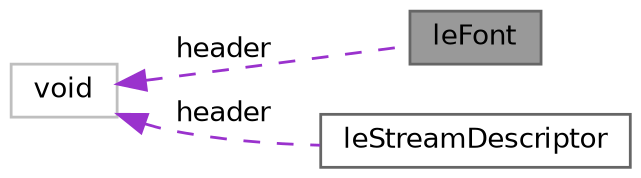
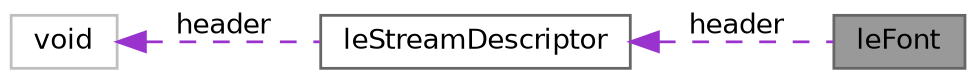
(278, 63) -> (746, 42)
